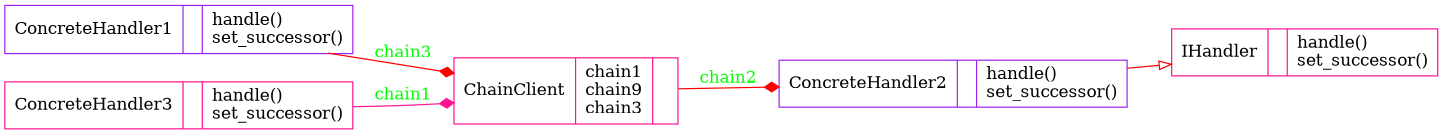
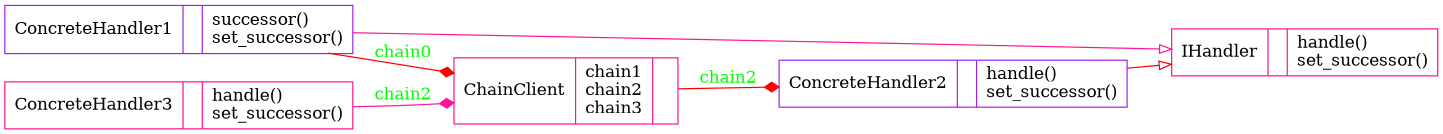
(247, 20) -> (261, 20)
none -> (756, 41)
(403, 53) -> (403, 53)
(614, 90) -> (614, 90)
(403, 95) -> (403, 95)
